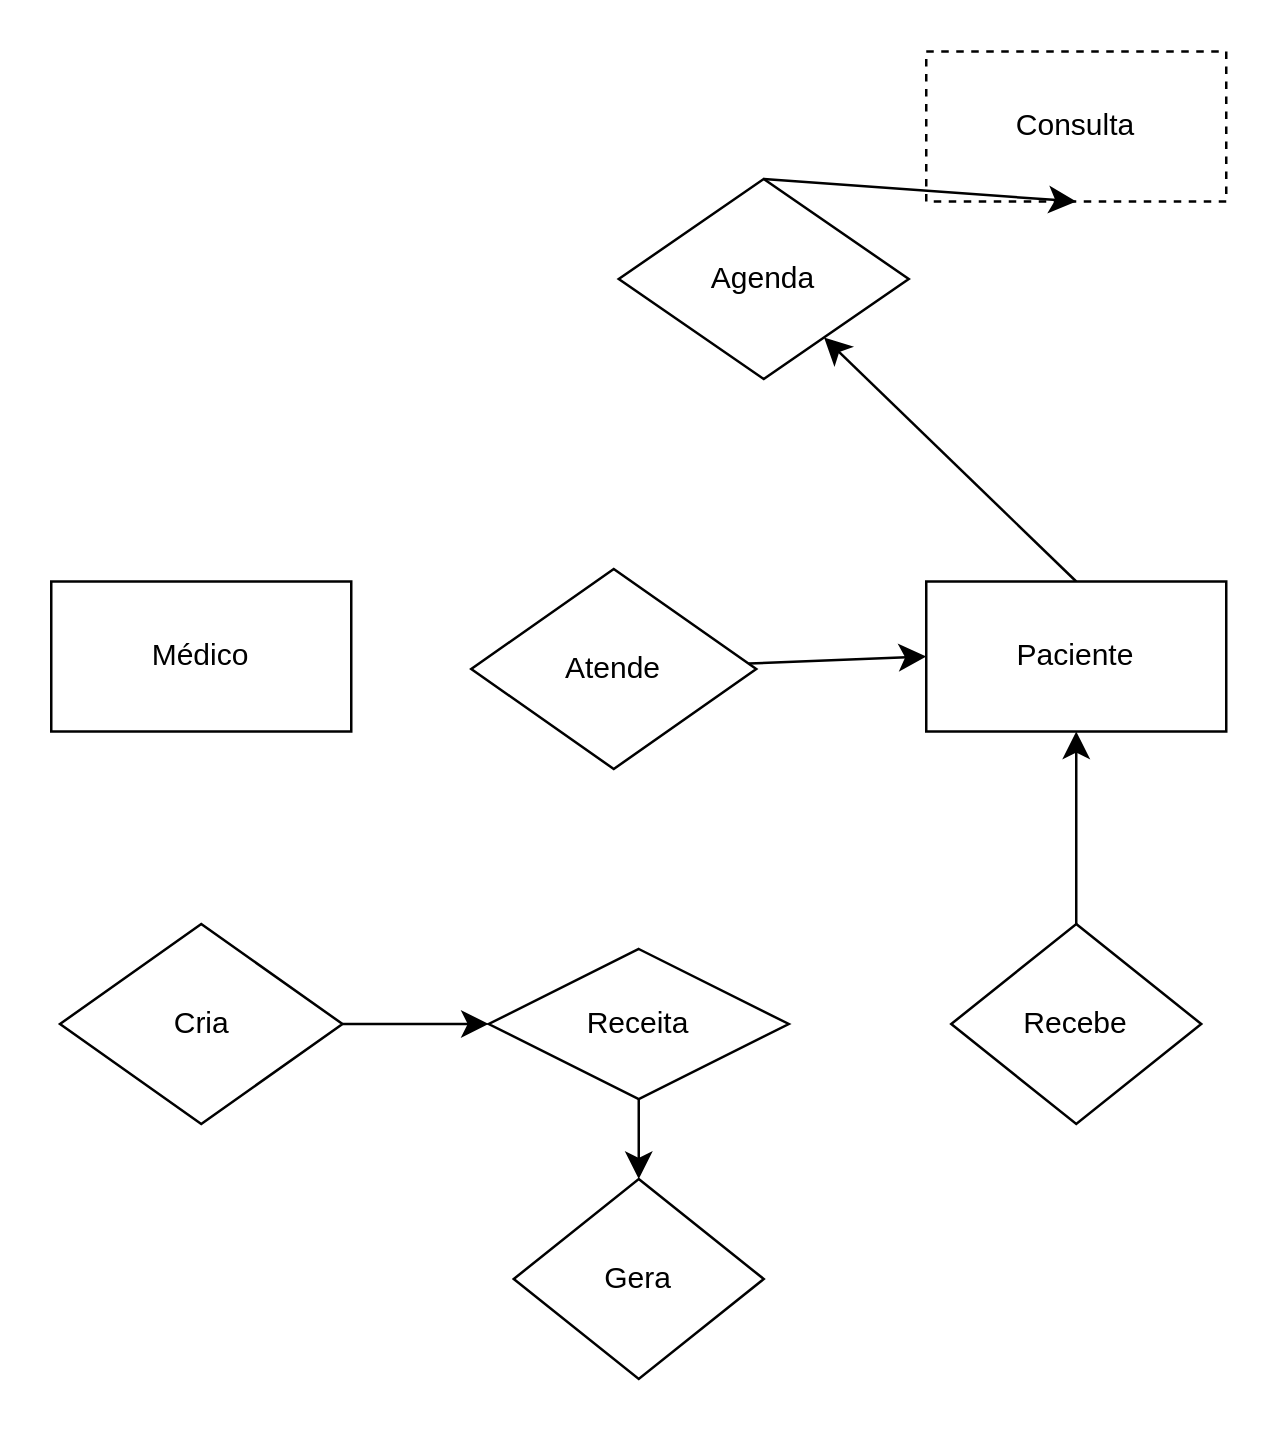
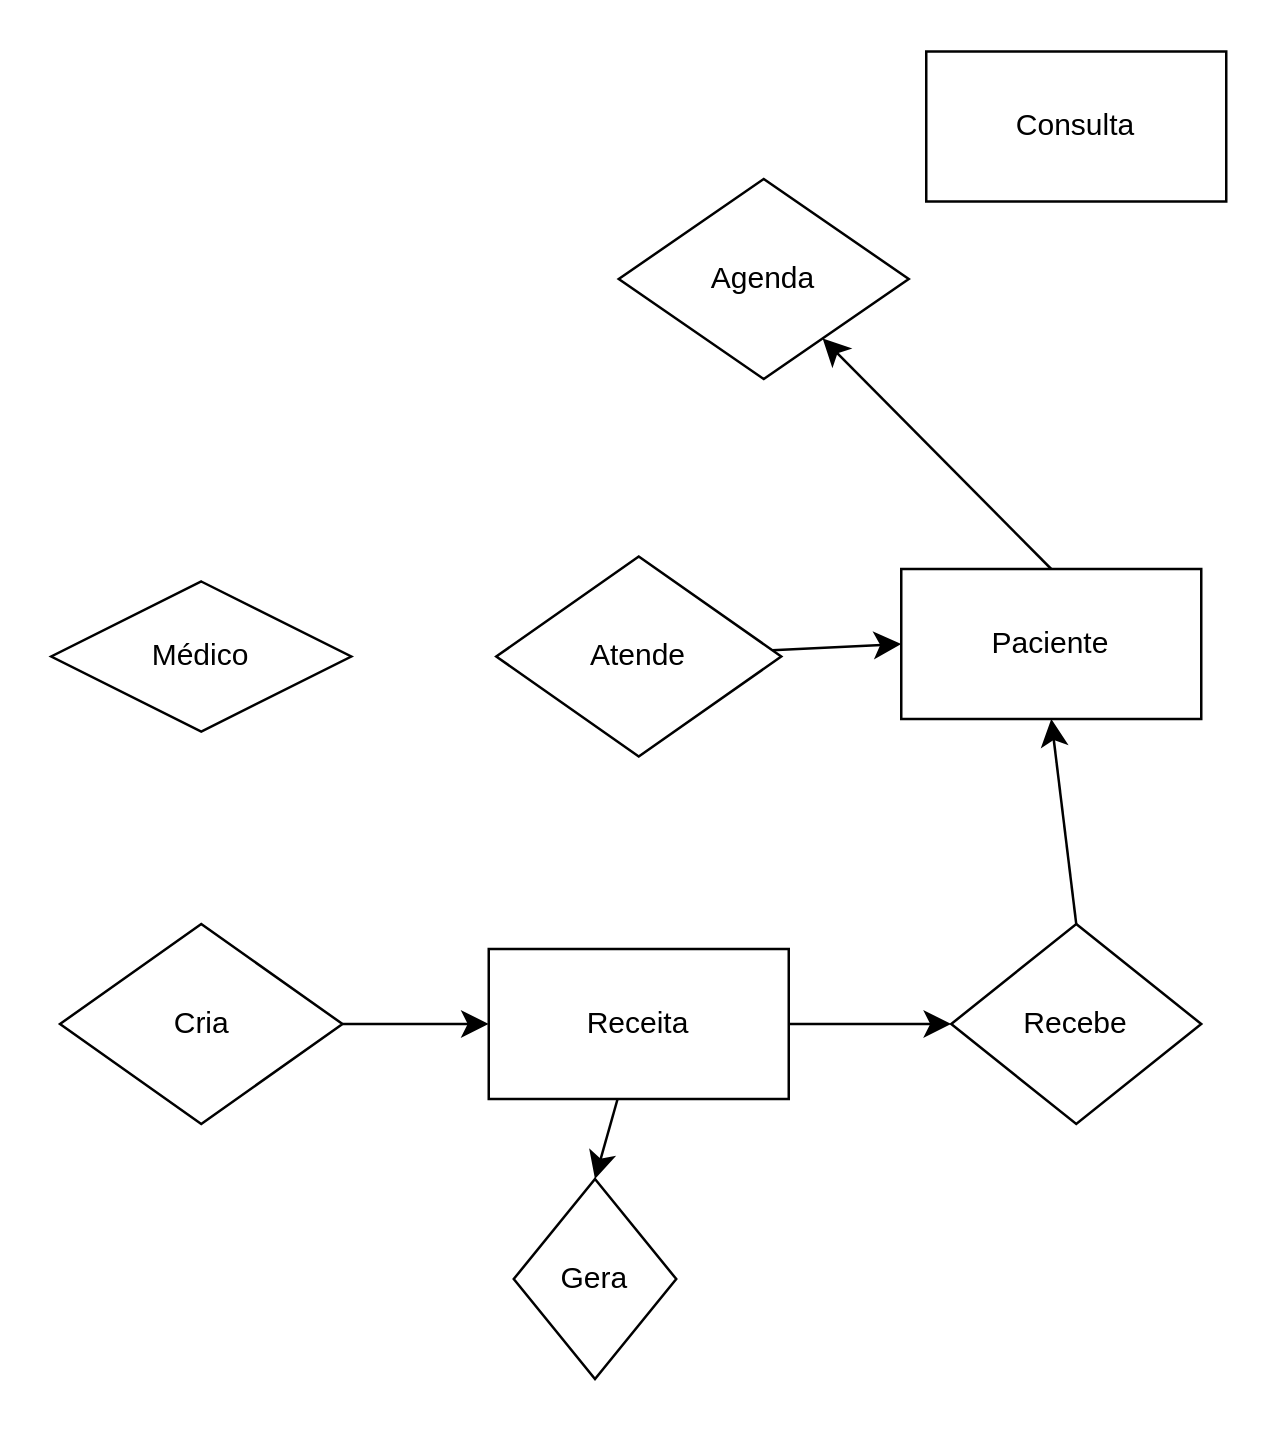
(1076, 126) -> (1076, 126)
(911, 189) -> none
(201, 656) -> (201, 656)
(1076, 656) -> (1051, 644)
(614, 669) -> (639, 656)
(639, 1024) -> (639, 1024)
none -> (862, 1024)
(639, 1279) -> (595, 1279)
